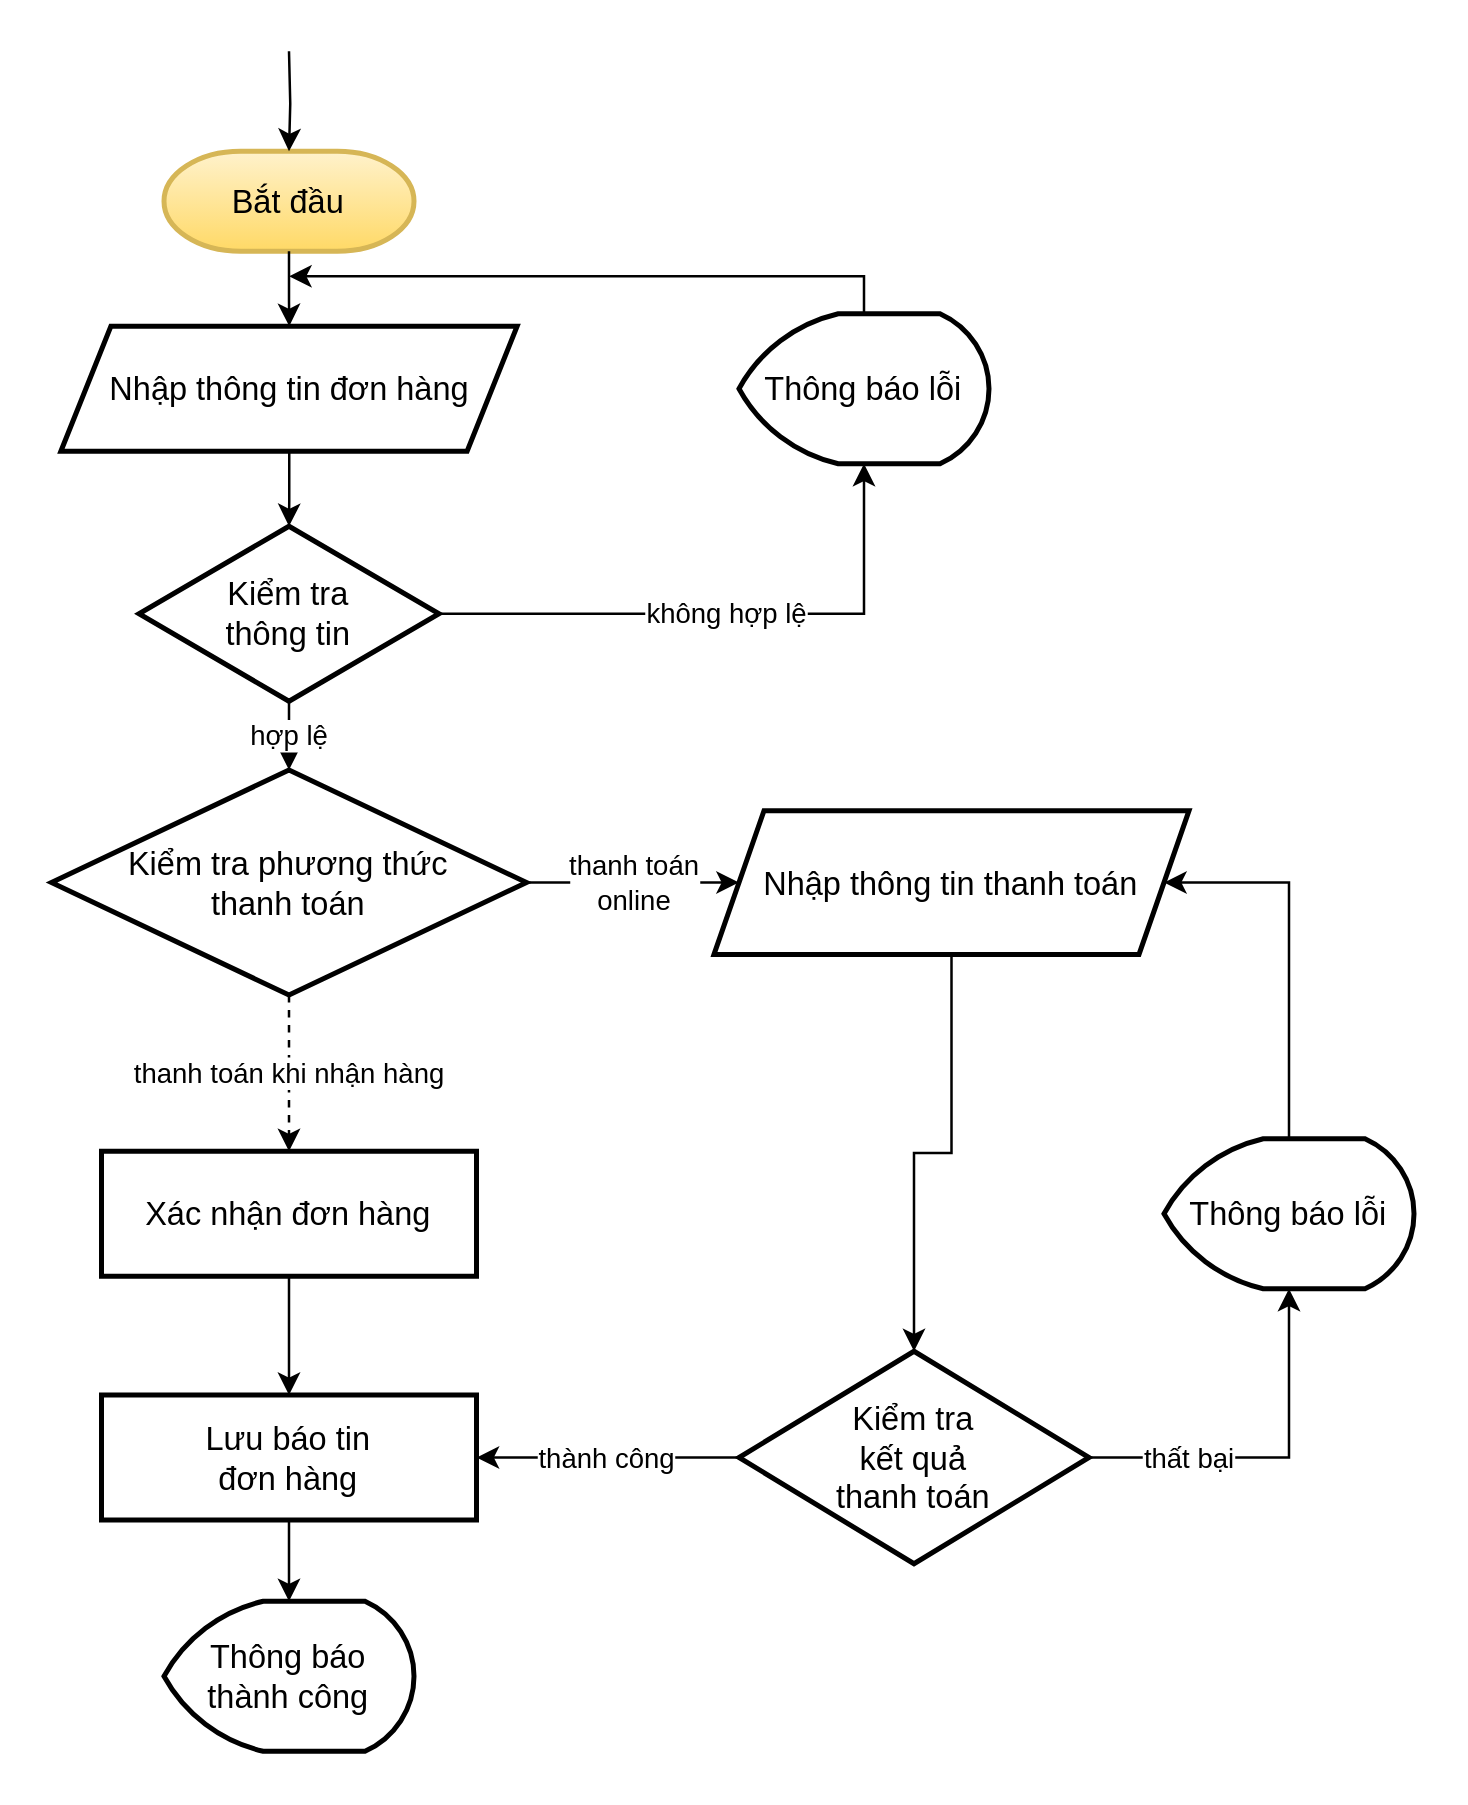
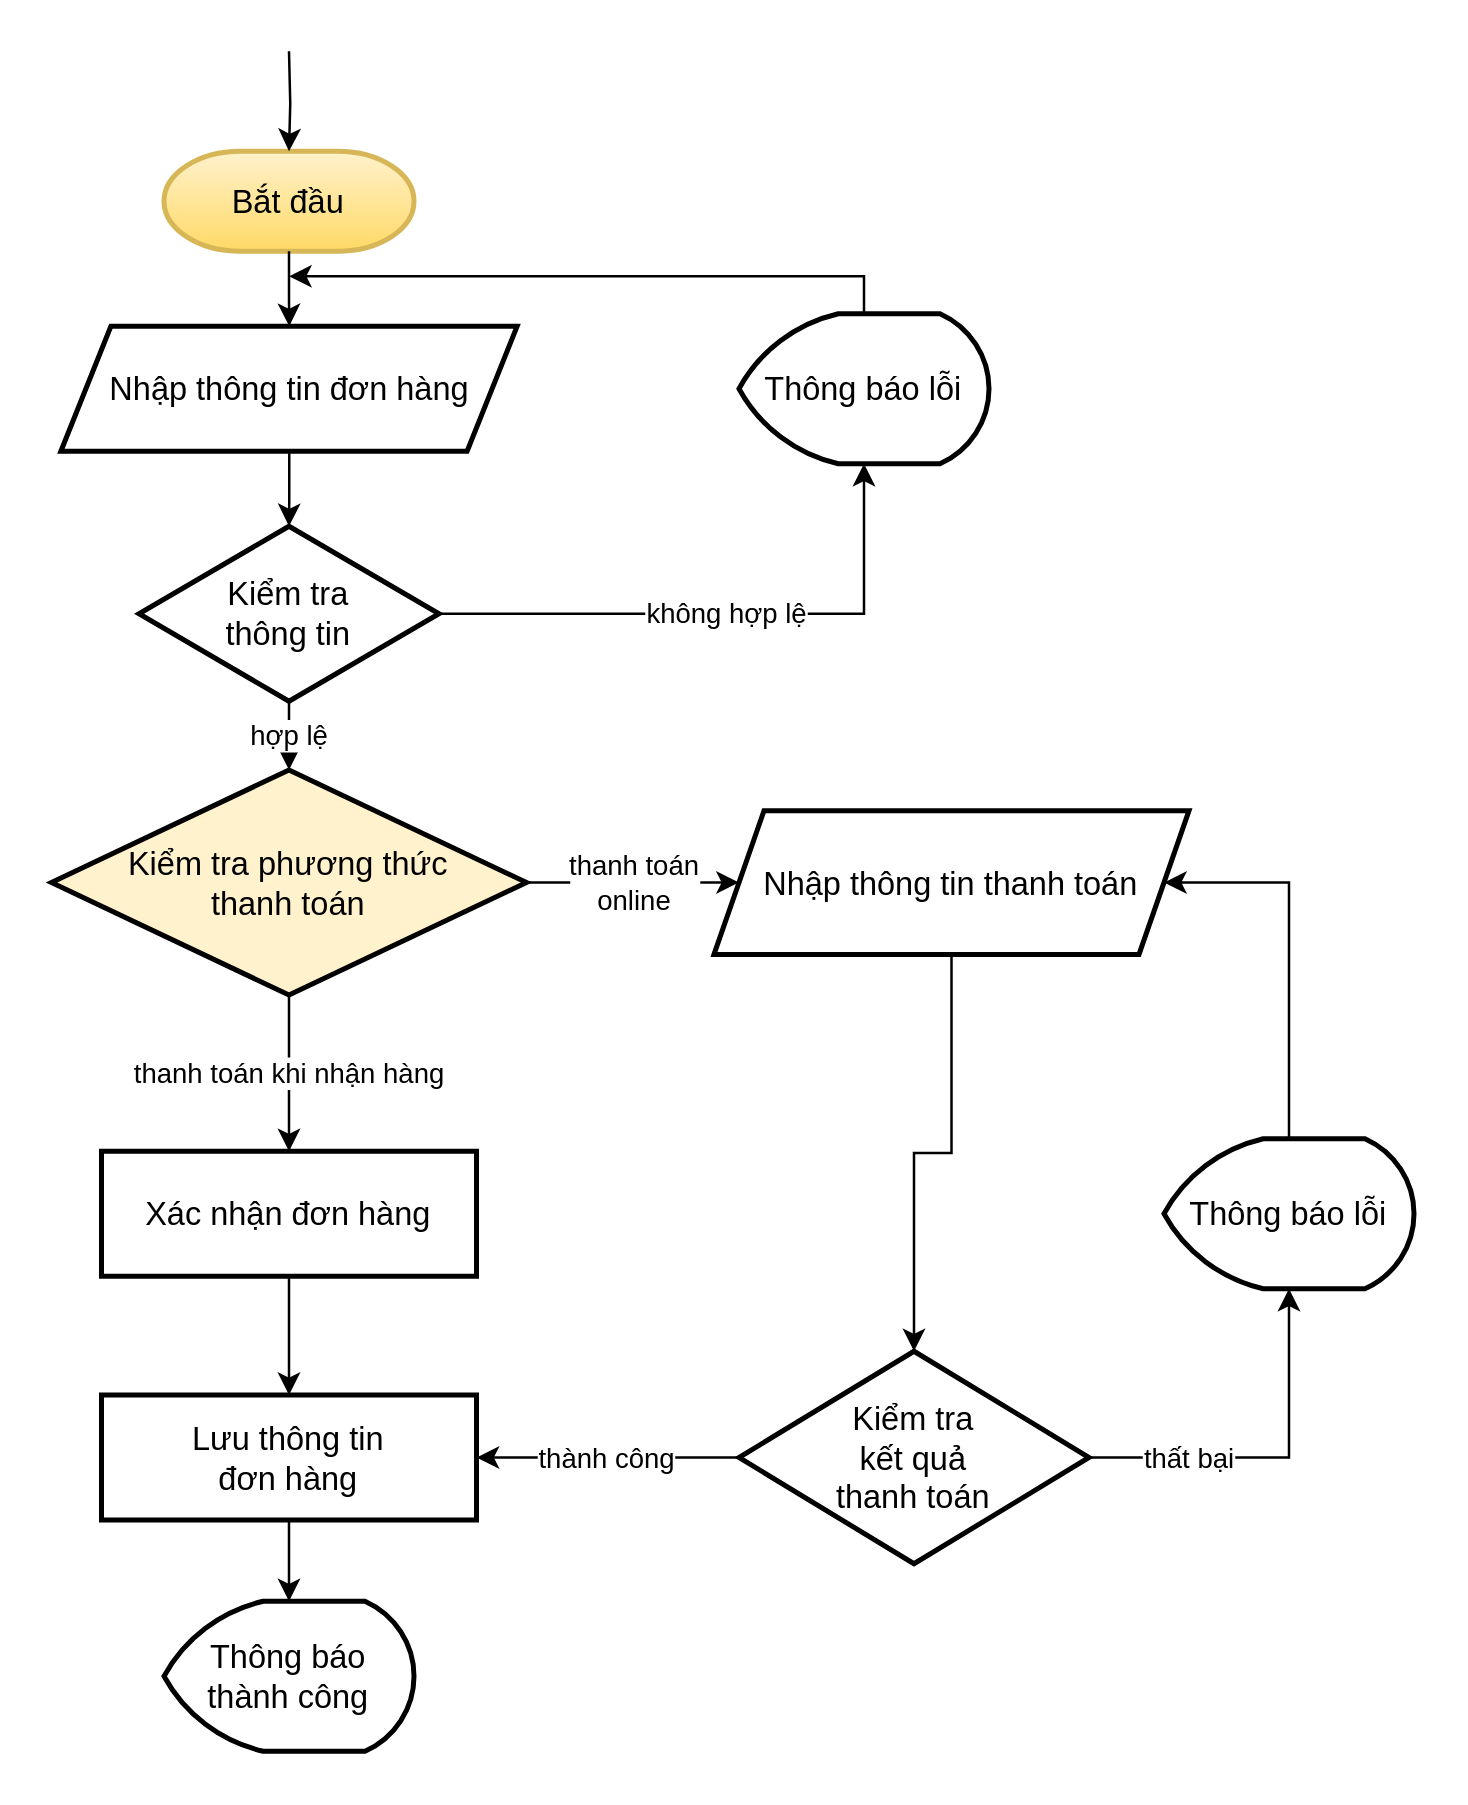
(289, 883) -> (289, 883)
(289, 1026) -> (289, 1026)
(289, 1459) -> (289, 1459)
